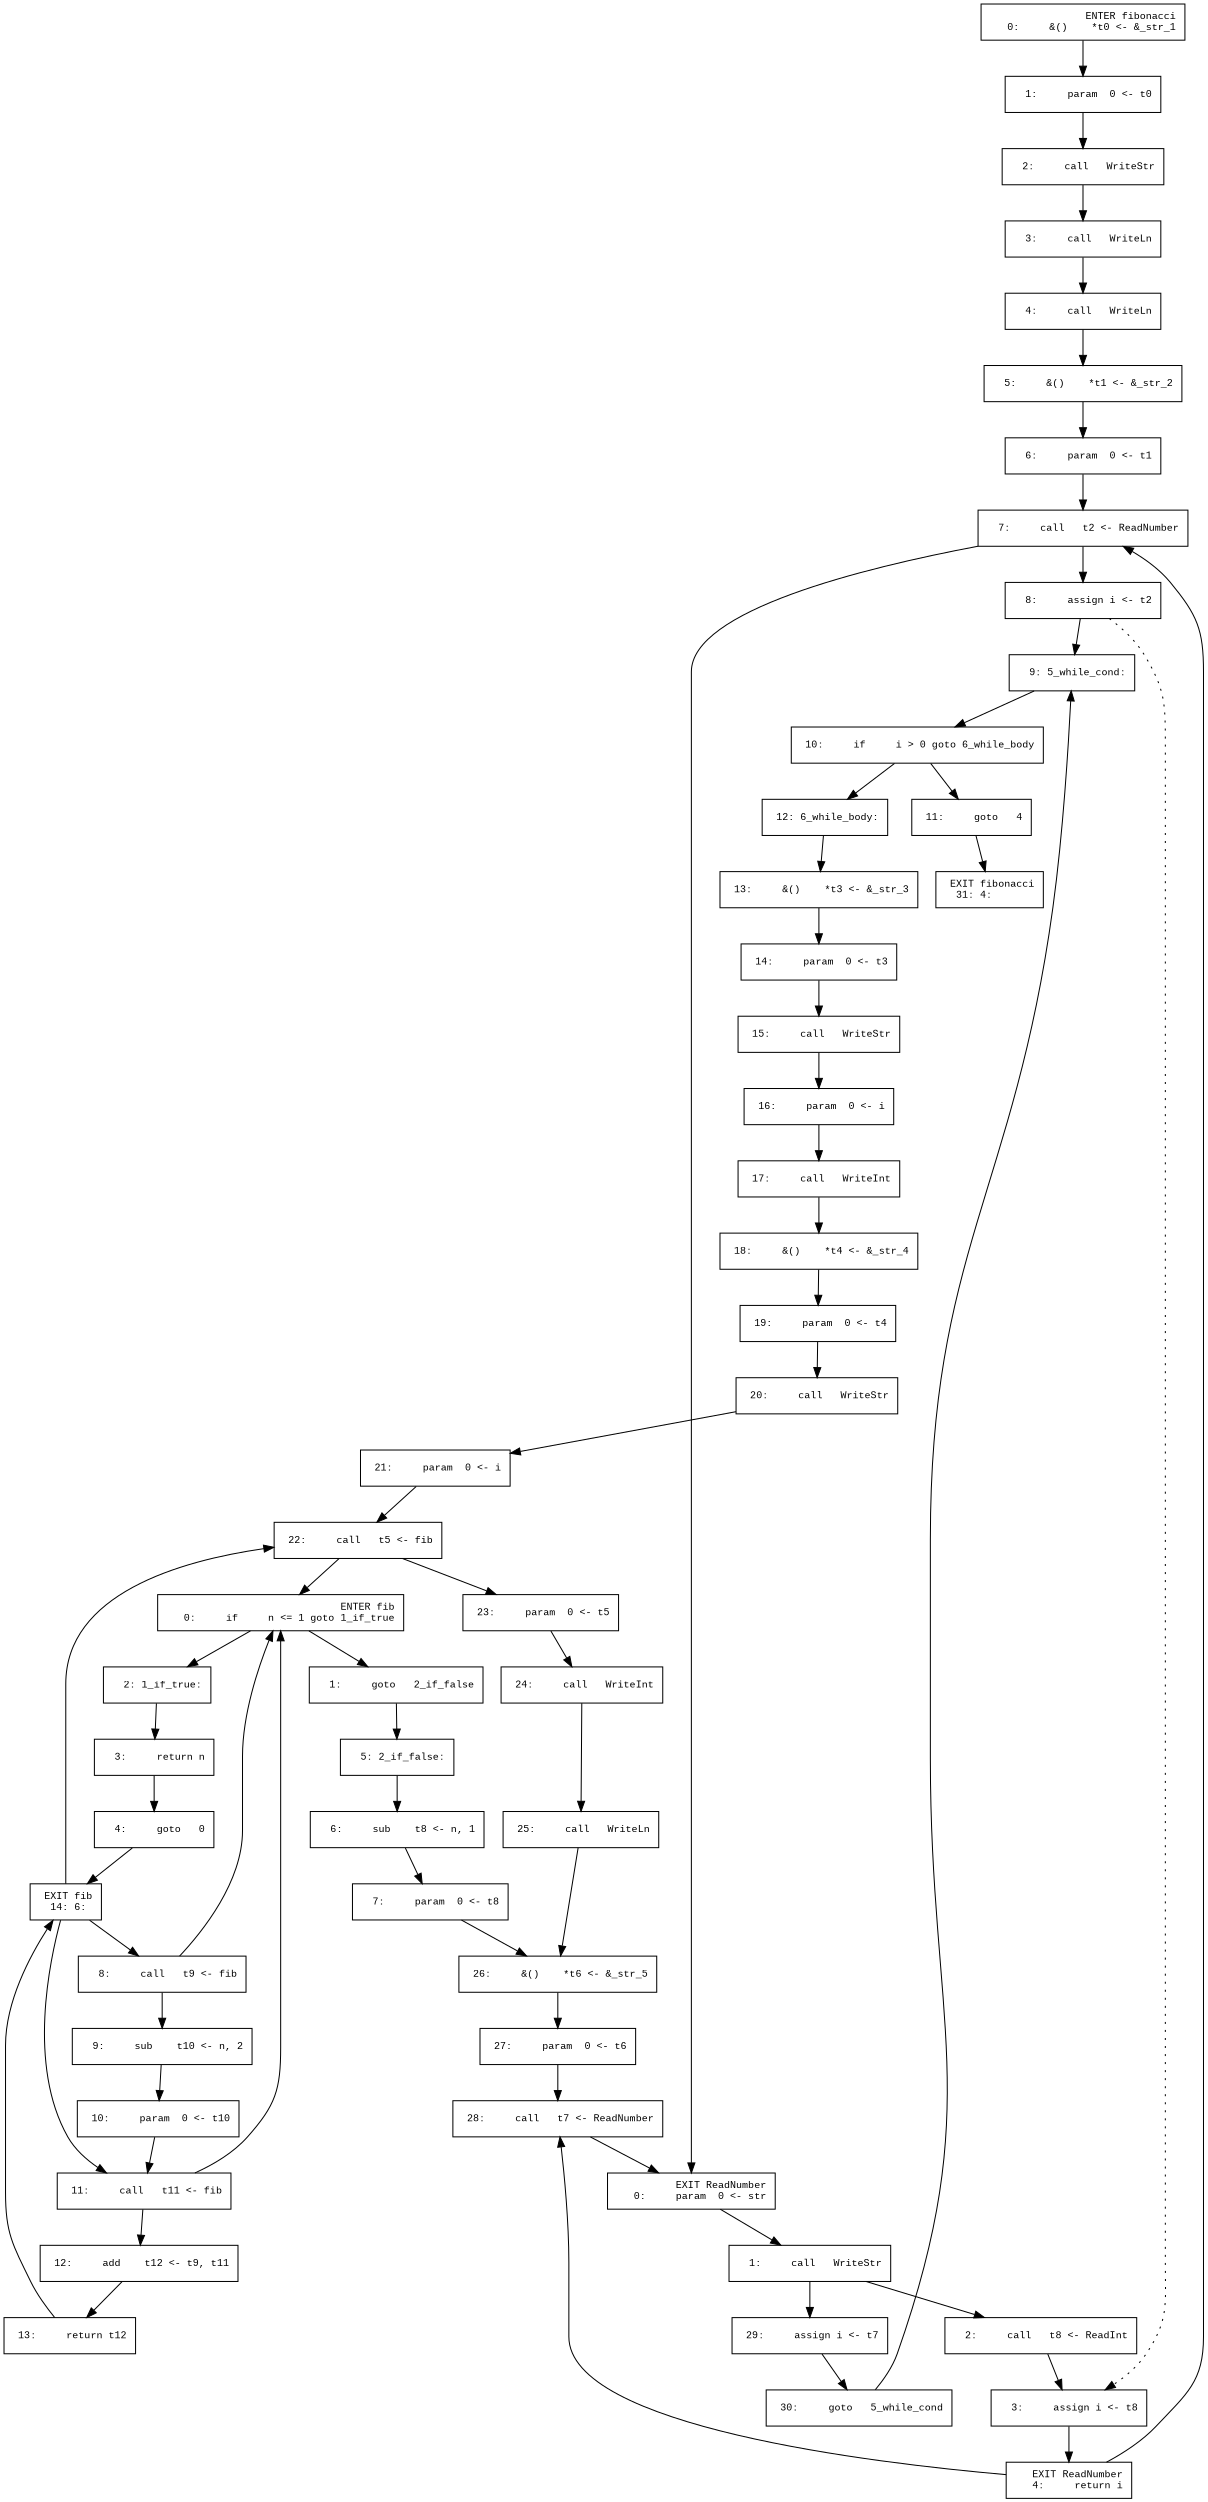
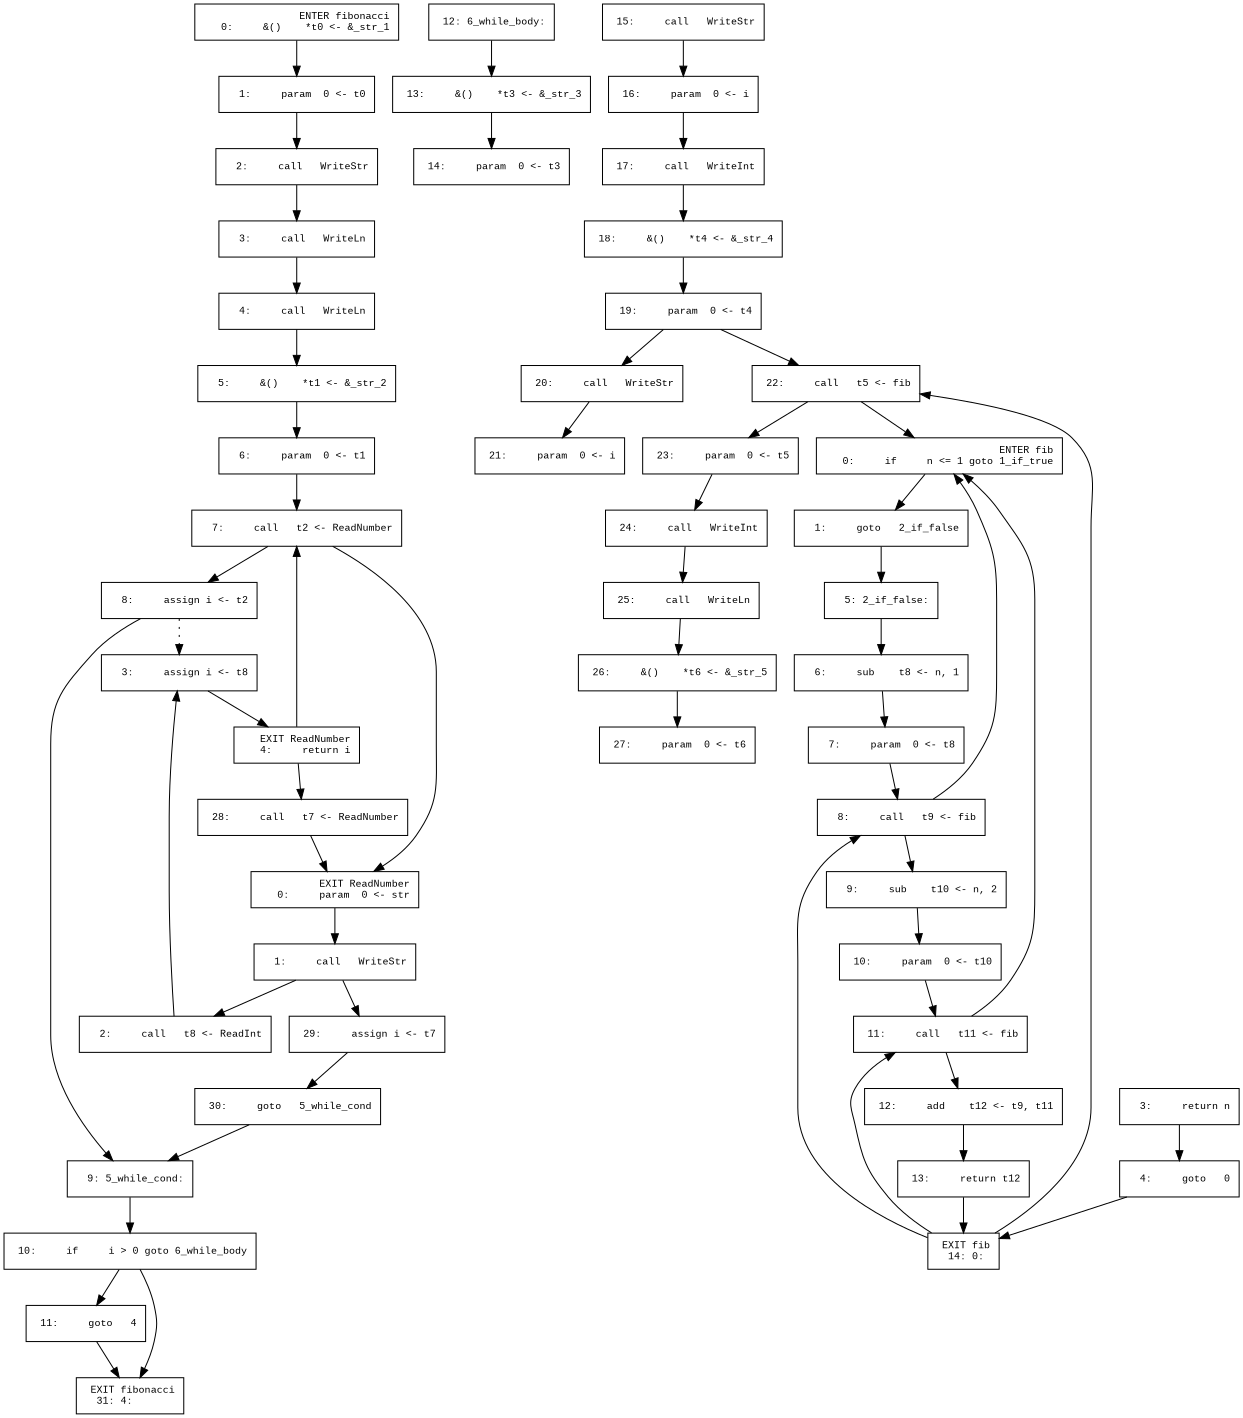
(875, 778) -> (156, 1318)
(819, 993) -> none
(400, 1501) -> (755, 345)
(157, 1685) -> none
(66, 1902) -> (963, 1251)
(489, 1935) -> (893, 776)
(558, 2078) -> none
